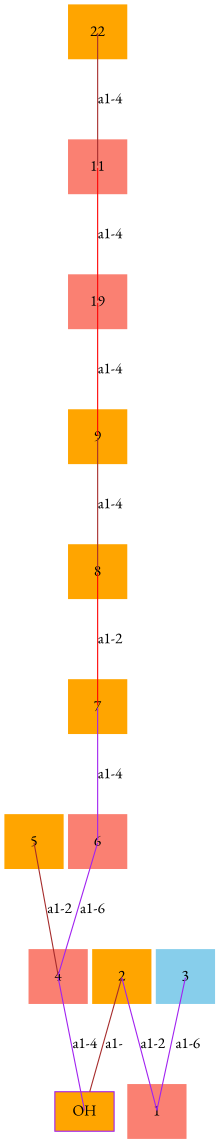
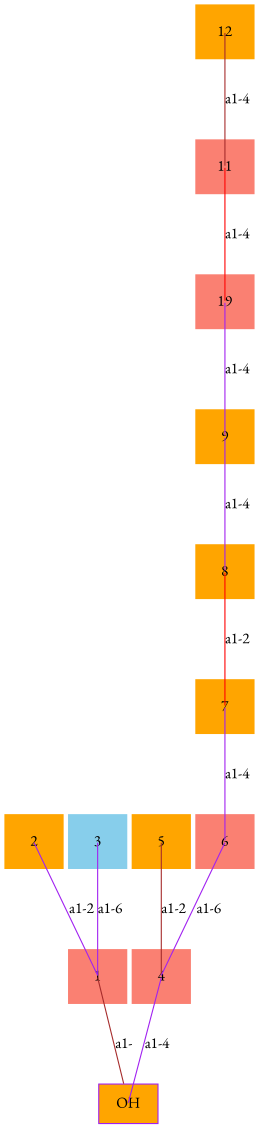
(98, 32) -> (225, 32)
(98, 369) -> (225, 369)
(98, 504) -> (225, 504)
(106, 1035) -> (111, 1031)
